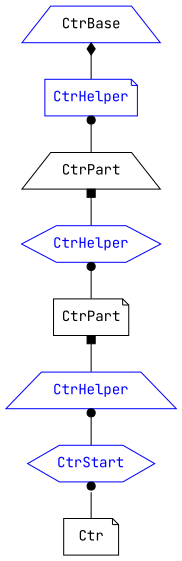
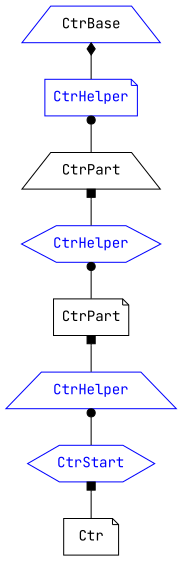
(91, 505) -> (91, 505)
